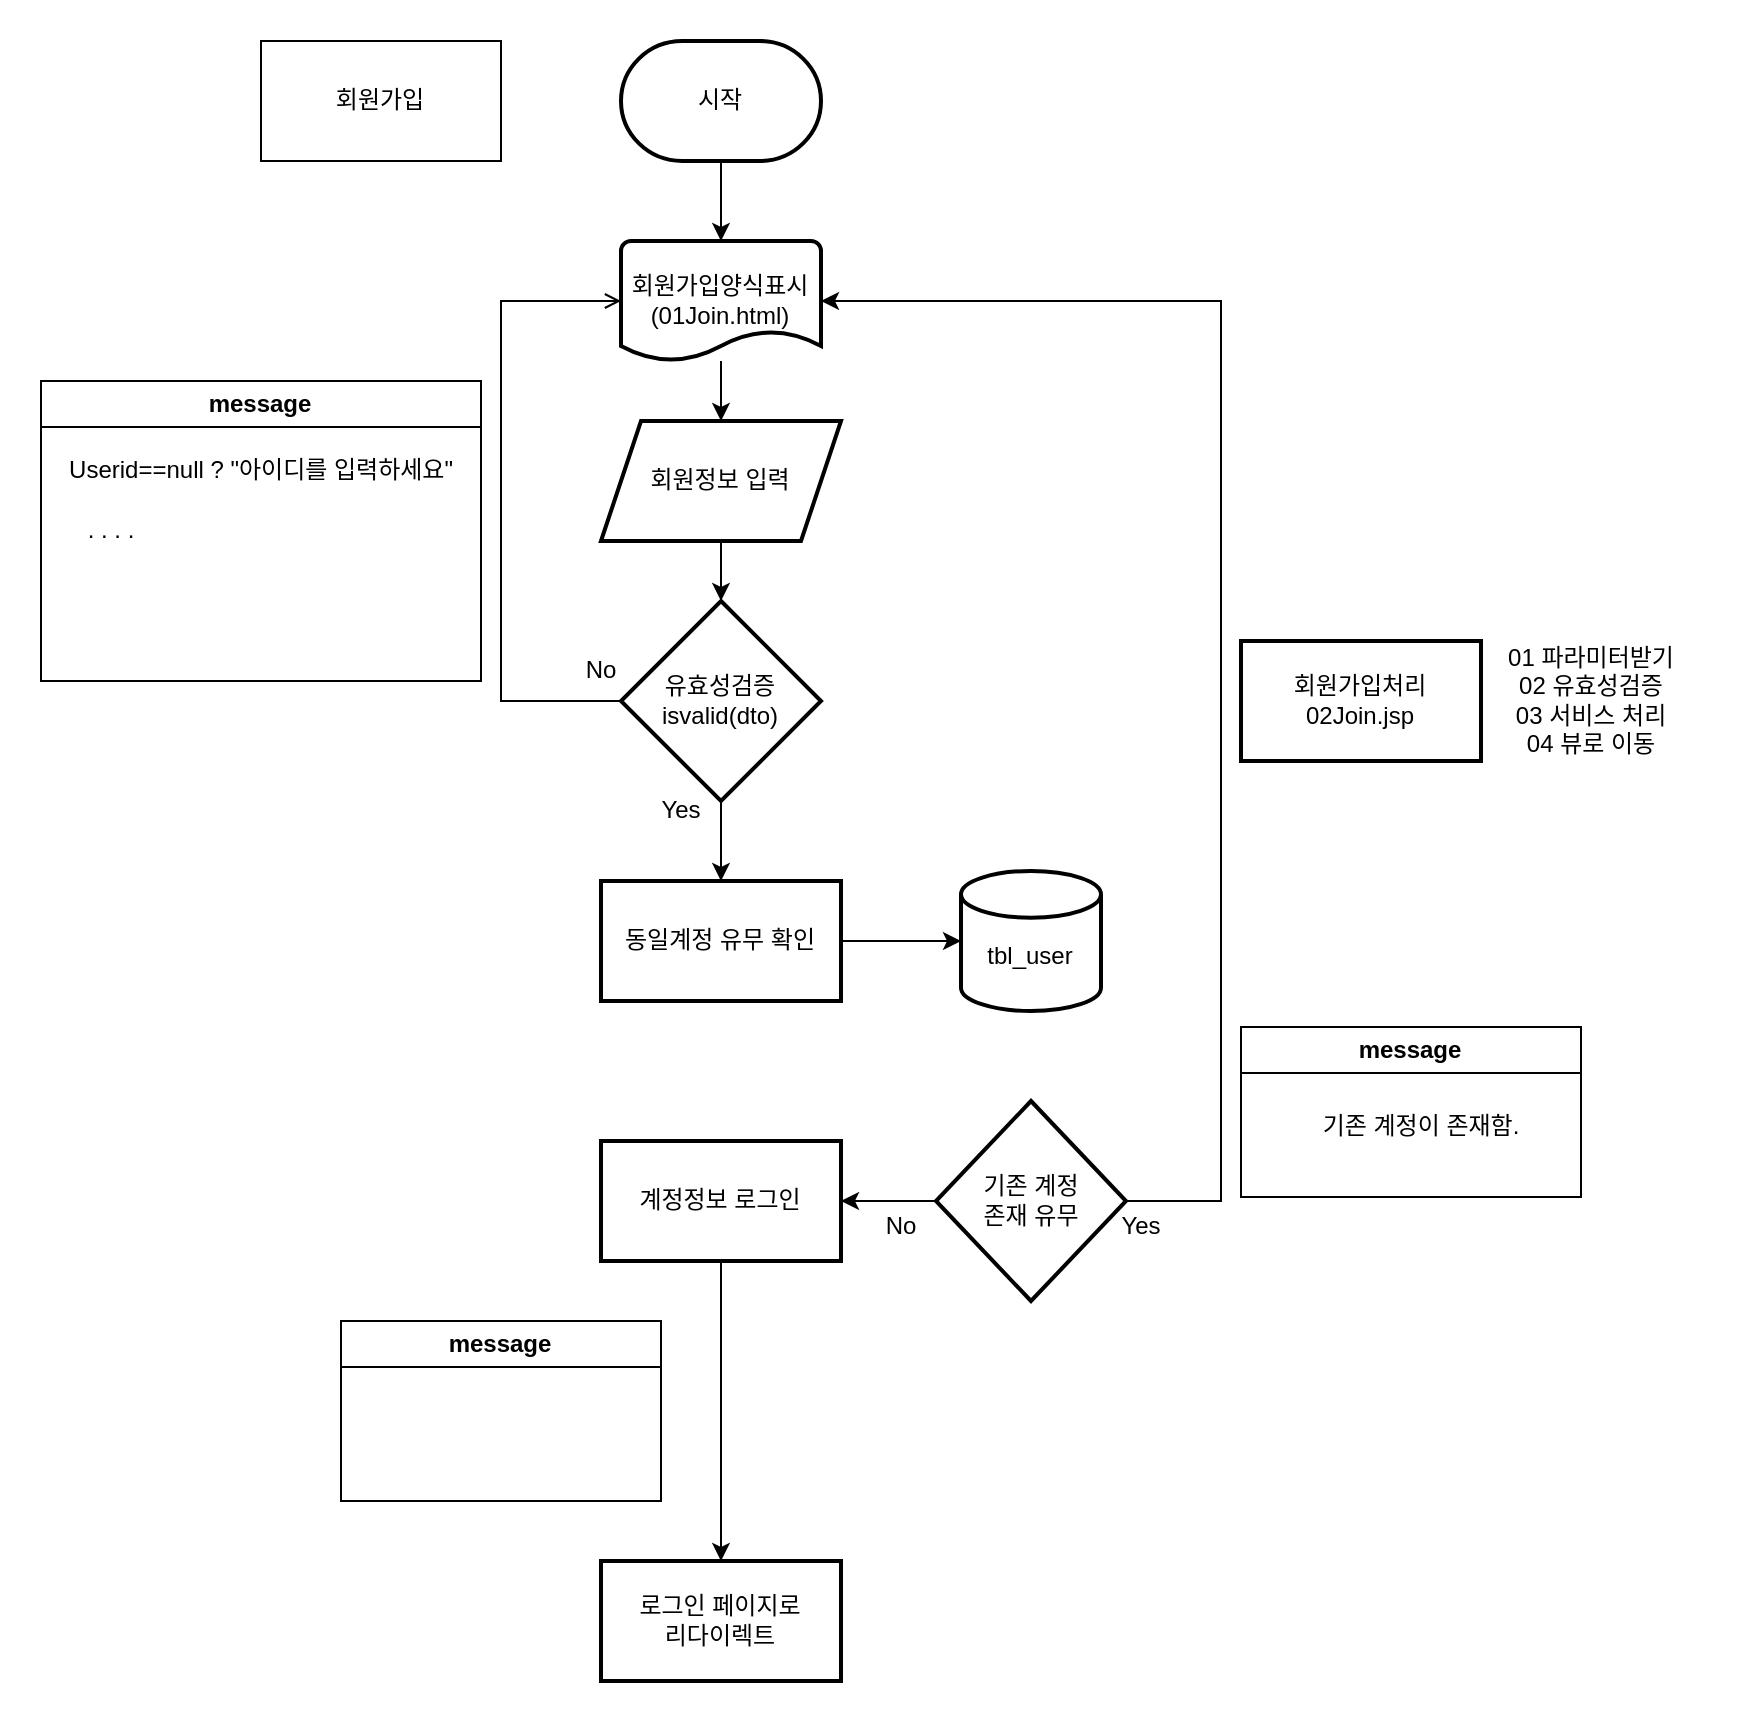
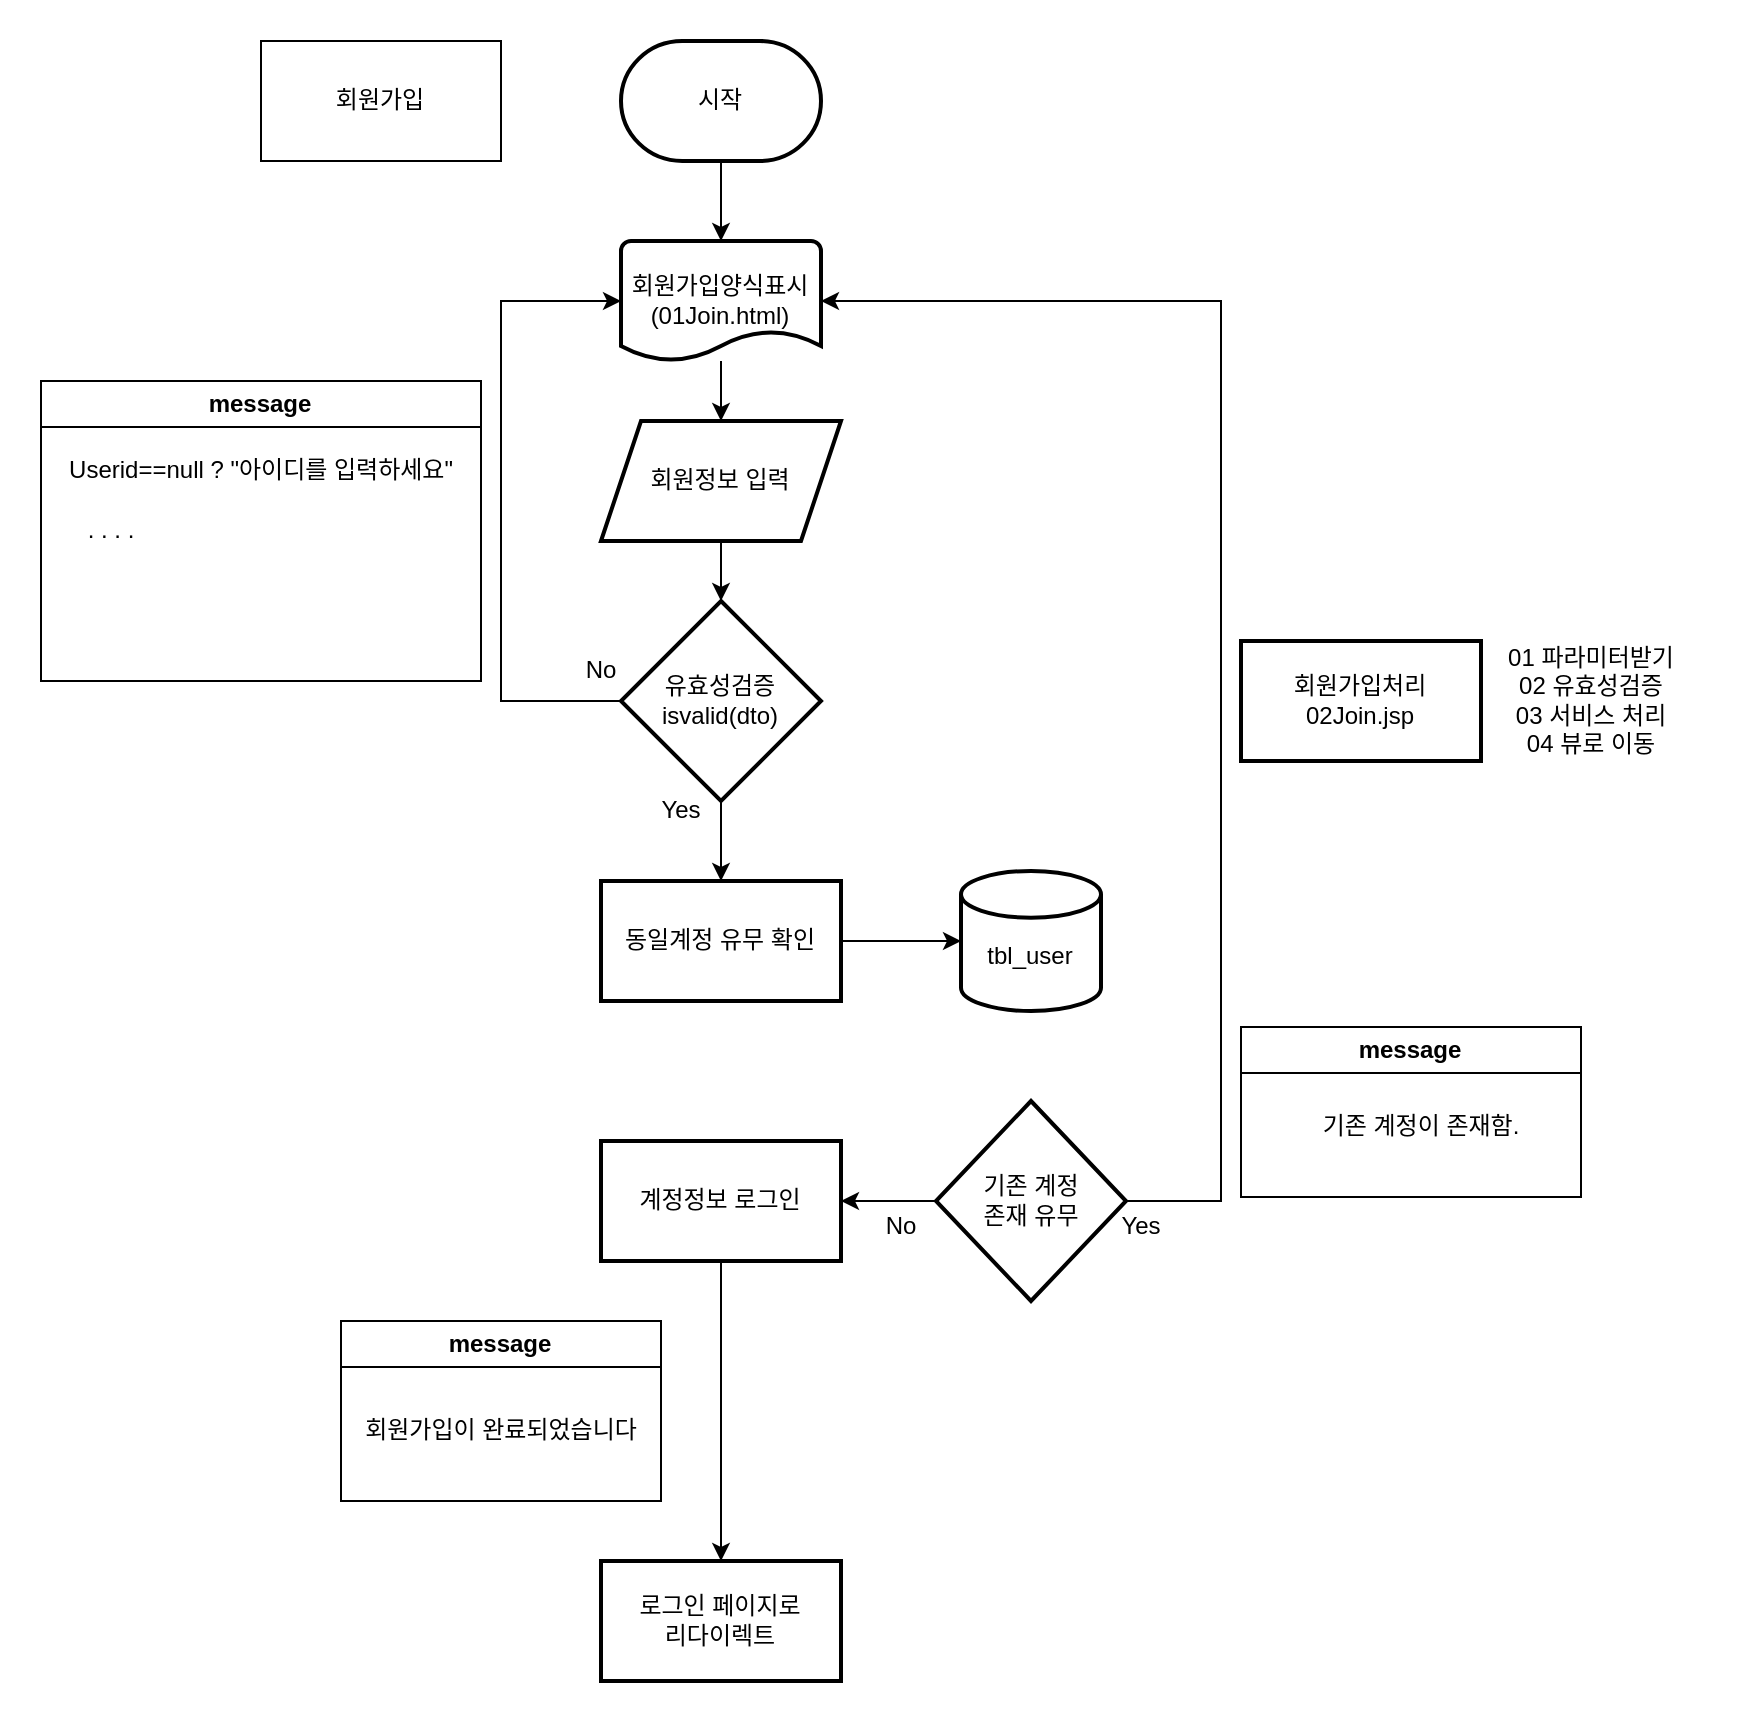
(608, 301) -> (606, 301)
none -> (501, 1431)
